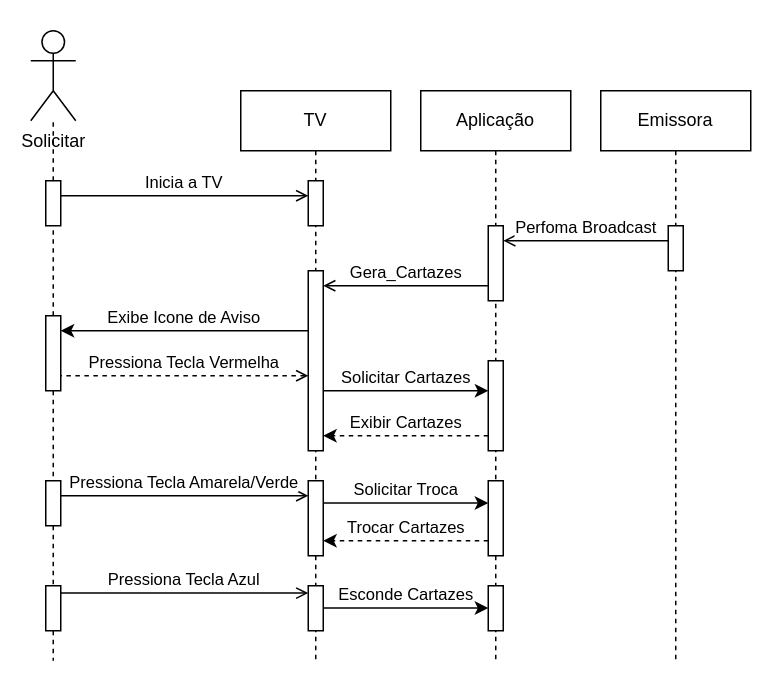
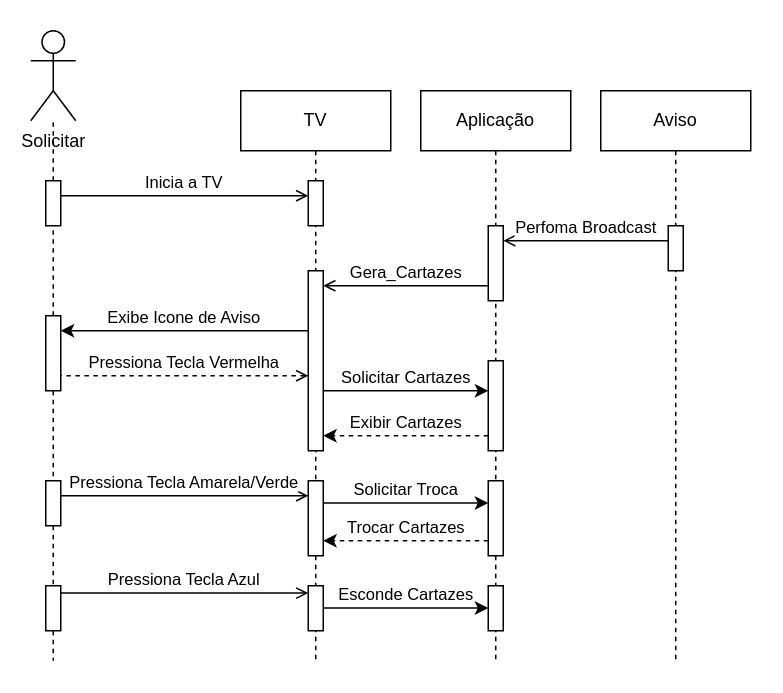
(676, 121) -> (676, 121)
